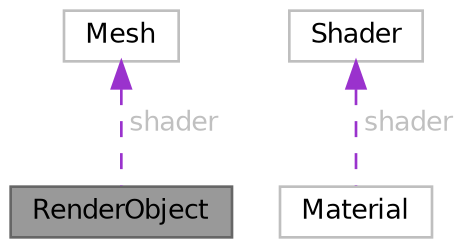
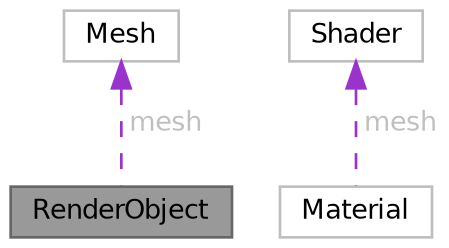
(171, 124) -> (163, 124)
(405, 124) -> (397, 124)
